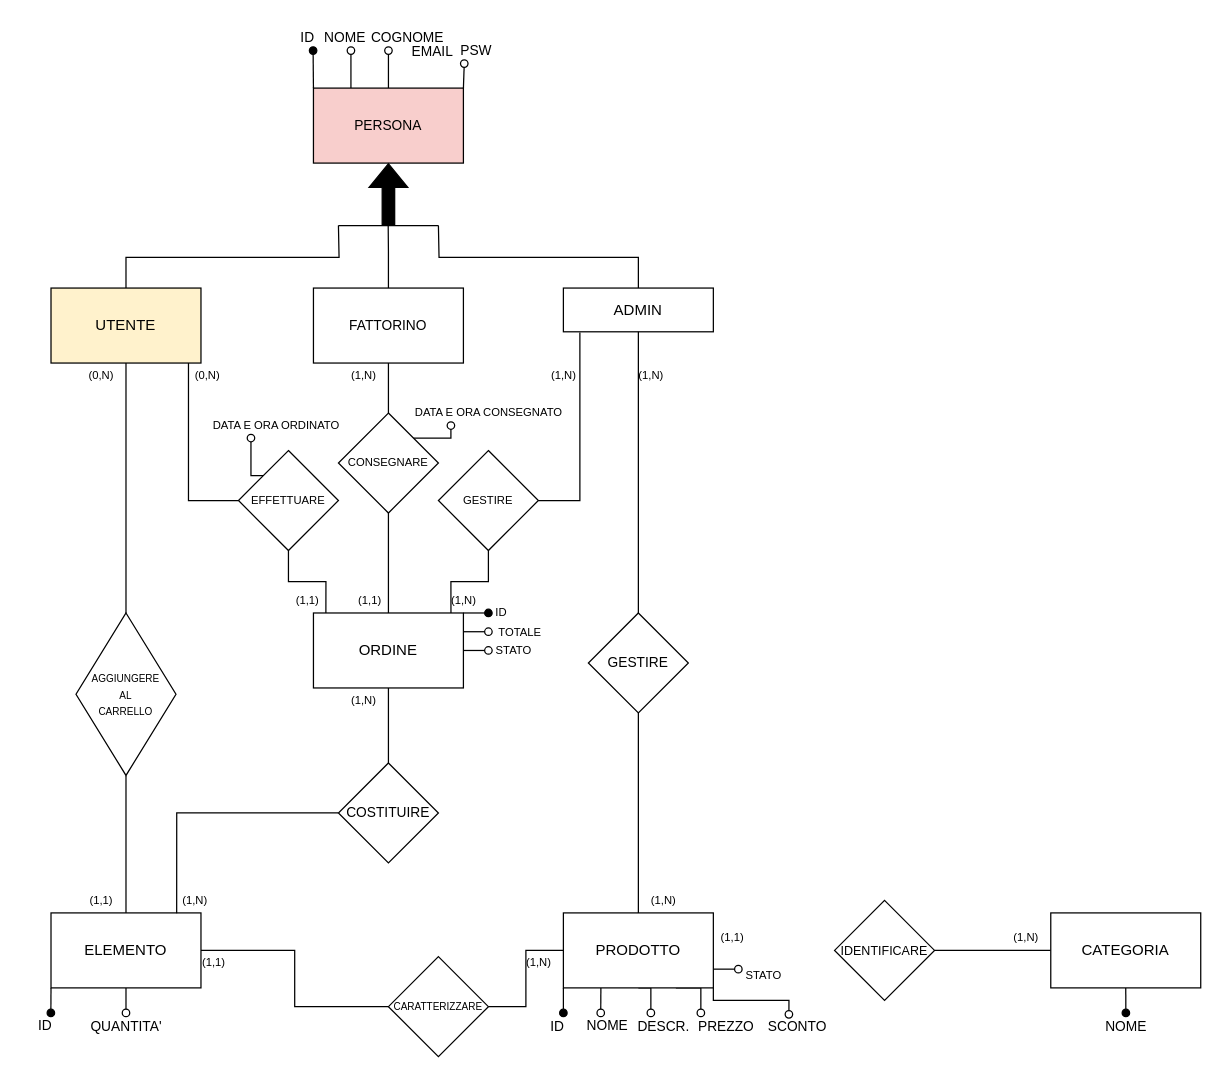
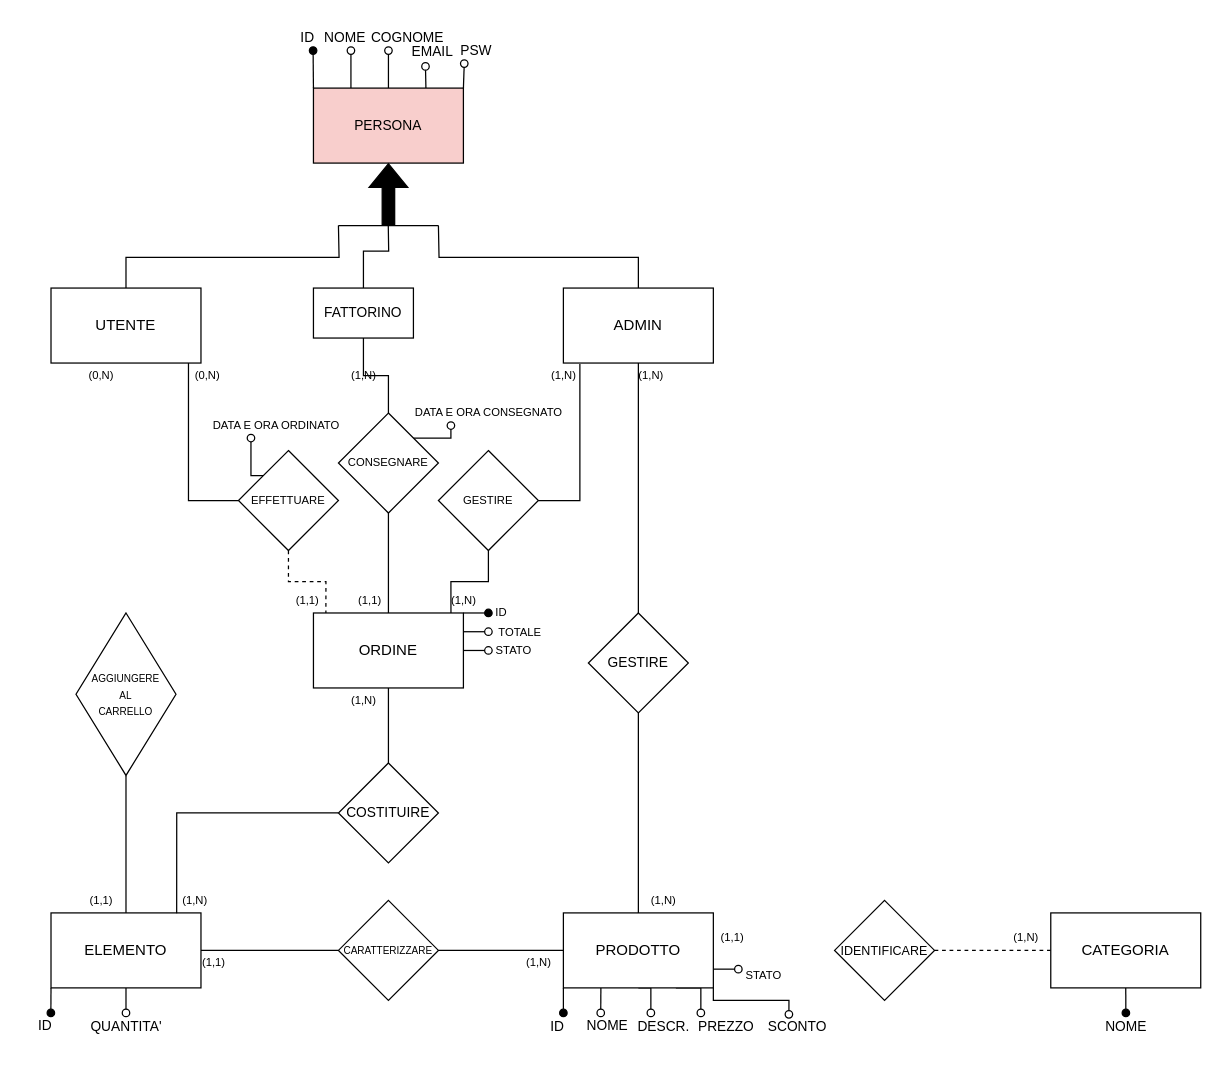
none -> (425, 80)
(638, 310) -> (638, 326)
(126, 326) -> (126, 326)
(388, 326) -> (363, 313)
(126, 488) -> none
(306, 582) -> (306, 582)
(993, 951) -> (993, 951)
(438, 1007) -> (388, 951)
